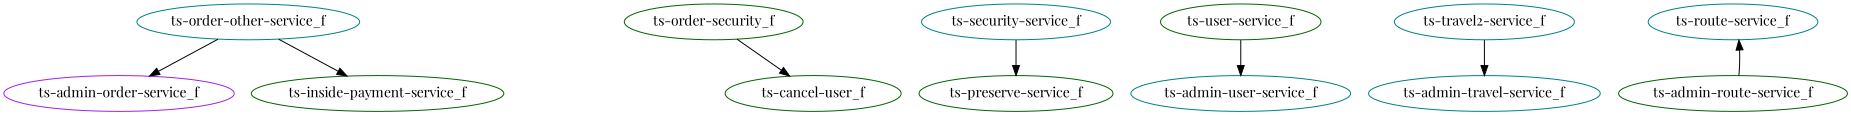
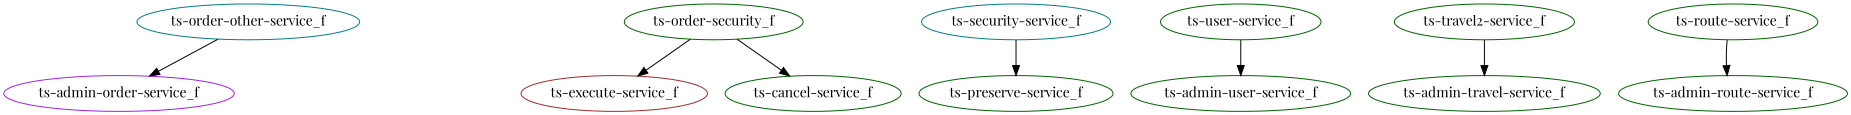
(1484, 22) -> (1484, 22)
(1733, 22) -> (1733, 22)
(1740, 63) -> (1726, 53)
(378, 93) -> none
none -> (614, 93)
(813, 93) -> (813, 93)
(1241, 93) -> (1241, 93)
(1484, 93) -> (1484, 93)
